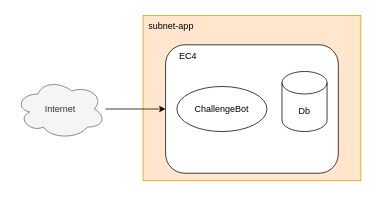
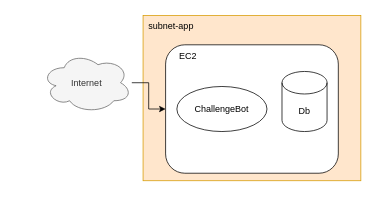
(188, 57) -> (188, 57)
(60, 109) -> (87, 83)
